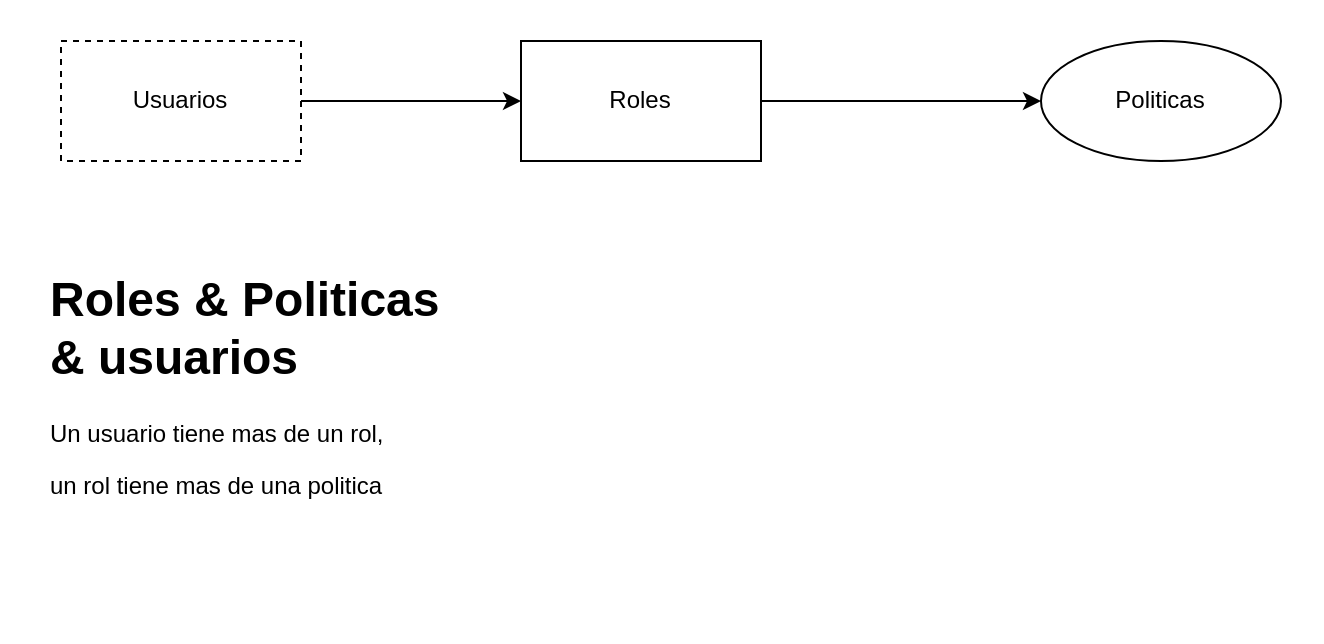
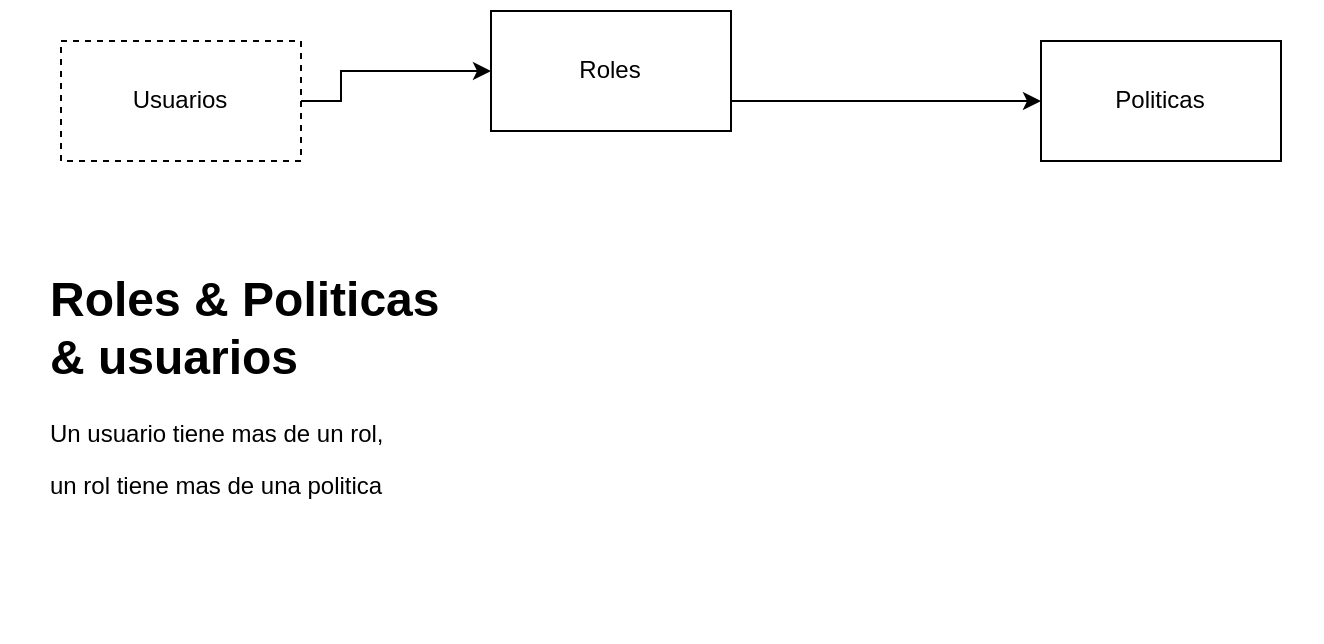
(641, 101) -> (611, 71)
(1161, 101) -> (1161, 101)
